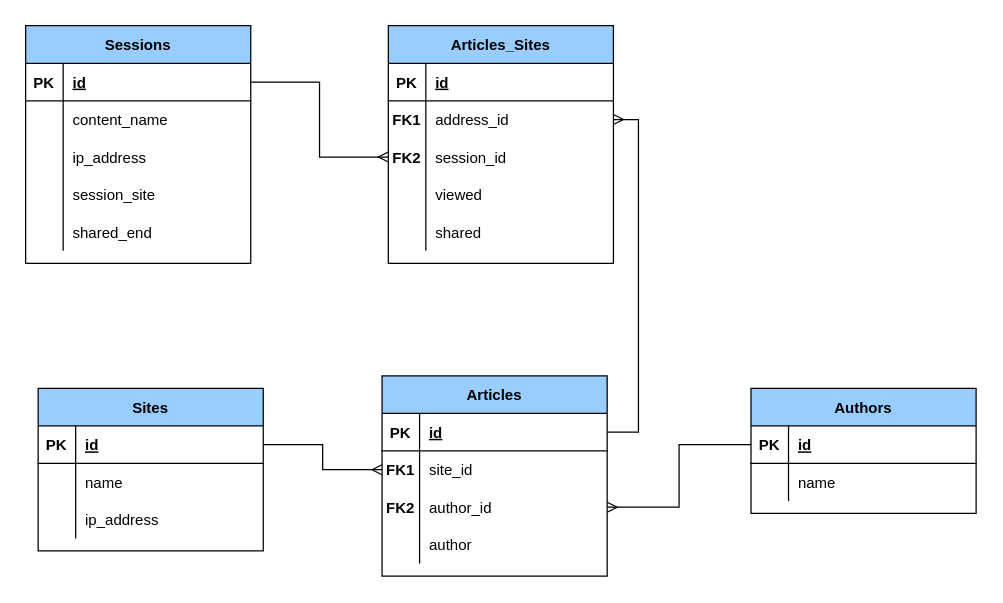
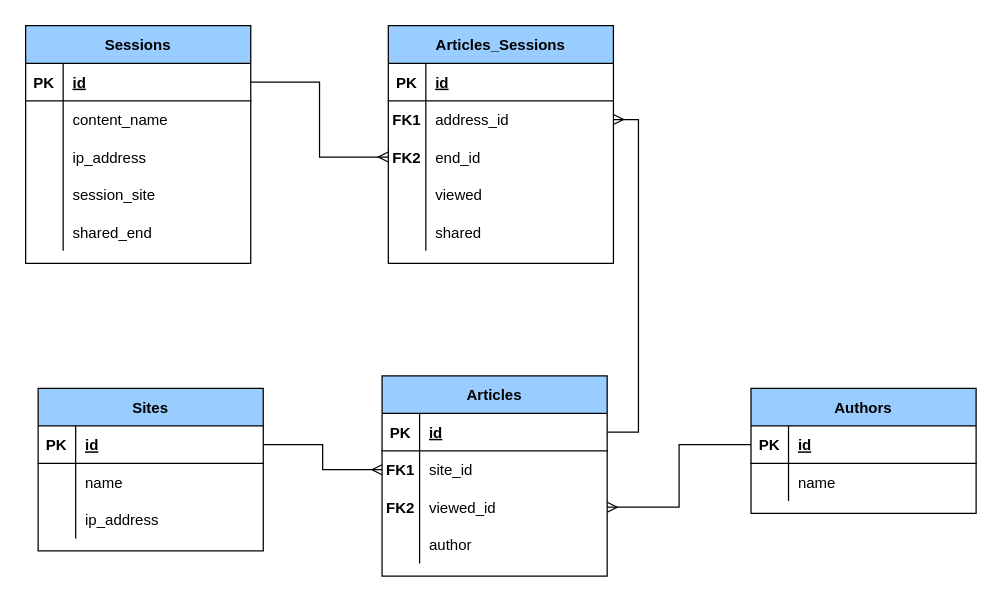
(500, 45) -> (500, 45)
(473, 158) -> (458, 158)
(465, 508) -> (463, 508)
